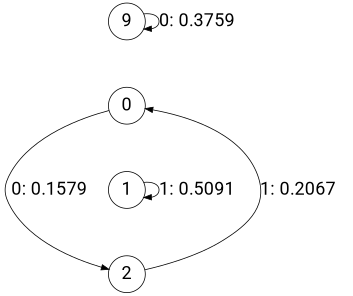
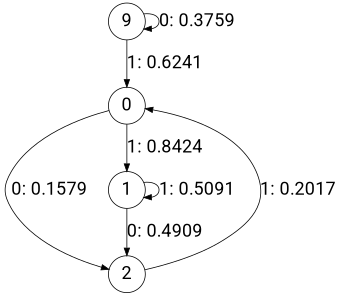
none -> (127, 60)
none -> (127, 144)
(305, 190) -> (305, 190)
none -> (127, 228)
